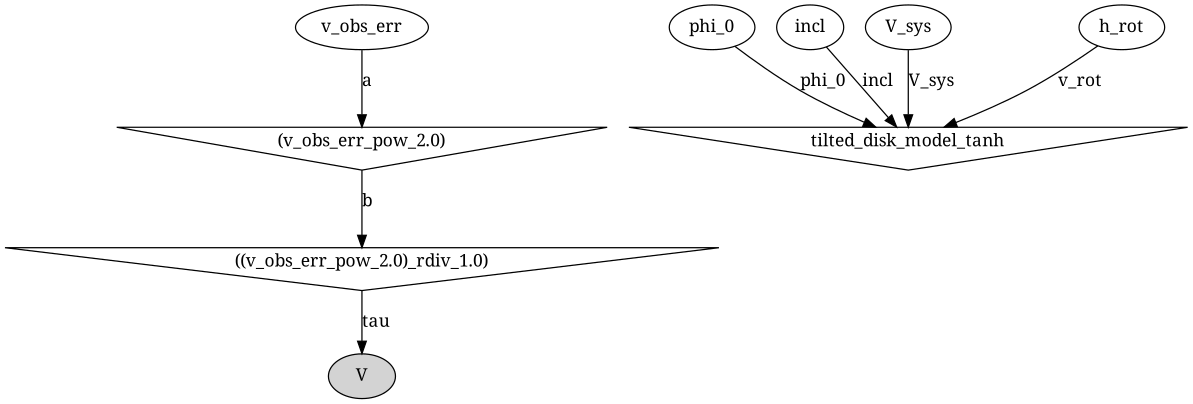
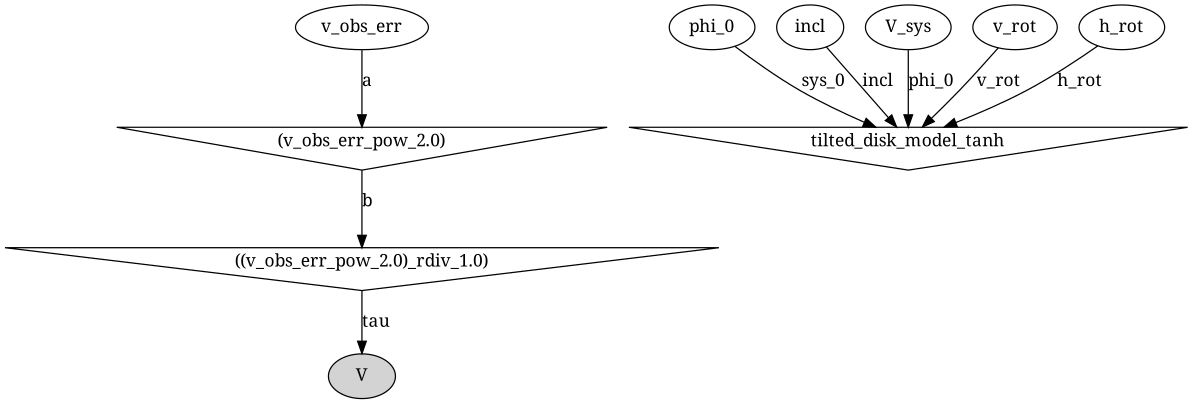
none -> (1015, 27)
(823, 81) -> (823, 81)
(931, 81) -> (931, 81)
(1080, 81) -> (1080, 81)
